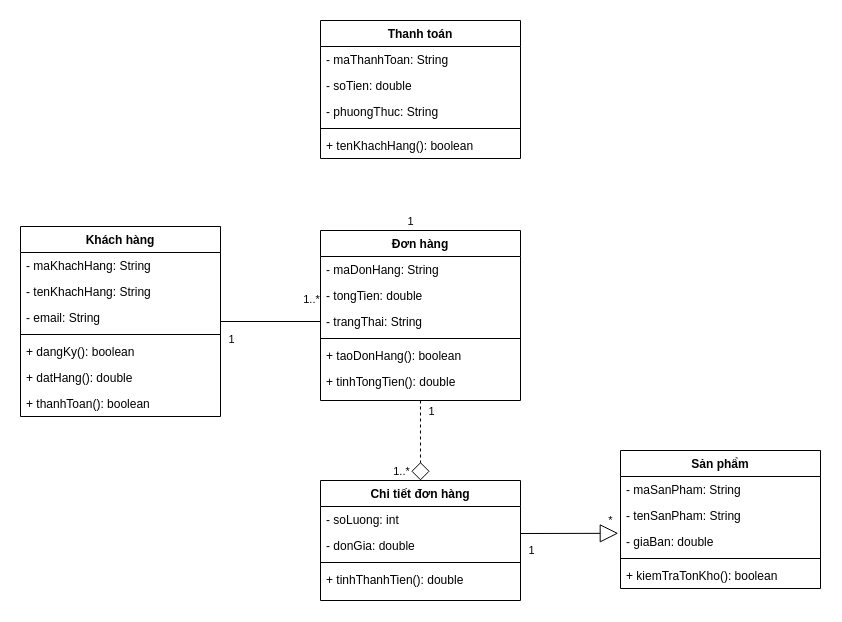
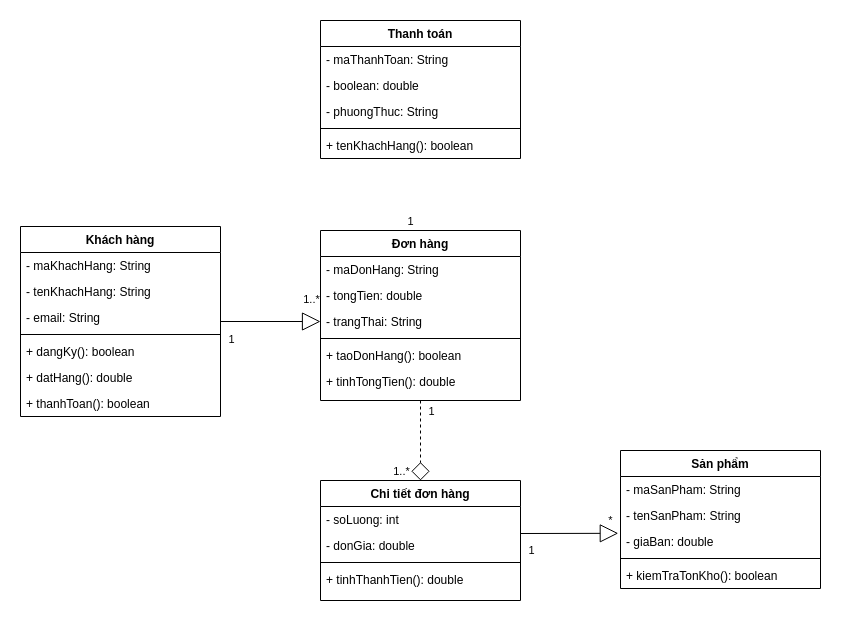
(372, 87) -> (376, 87)
(309, 322) -> (301, 322)
